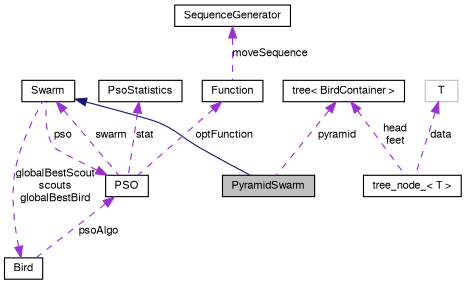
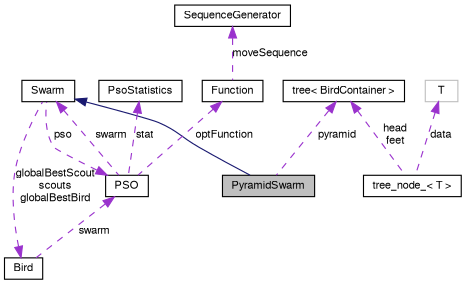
(99, 231) -> (94, 231)
